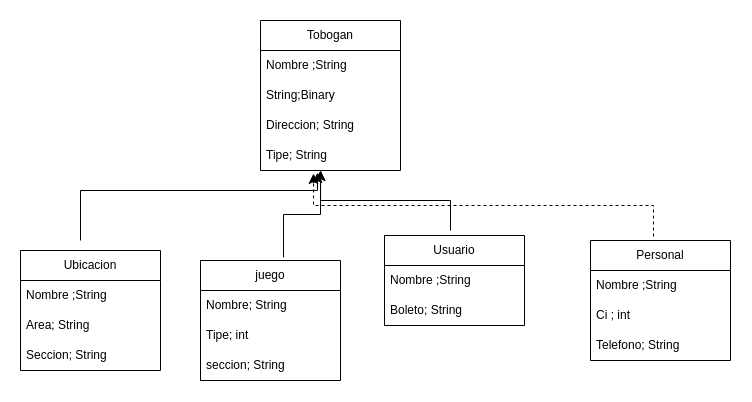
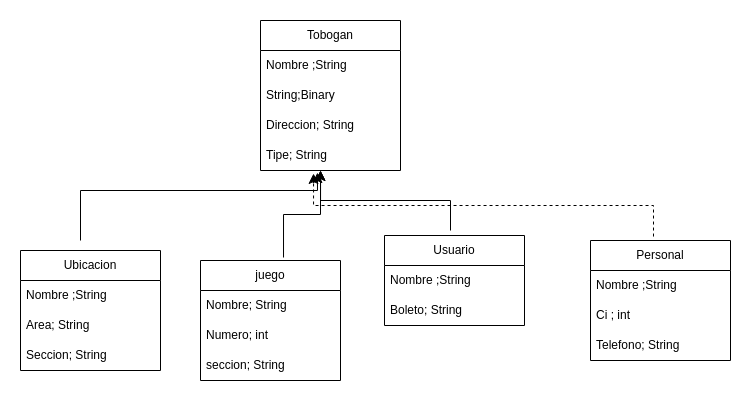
(231, 336) -> (239, 336)
